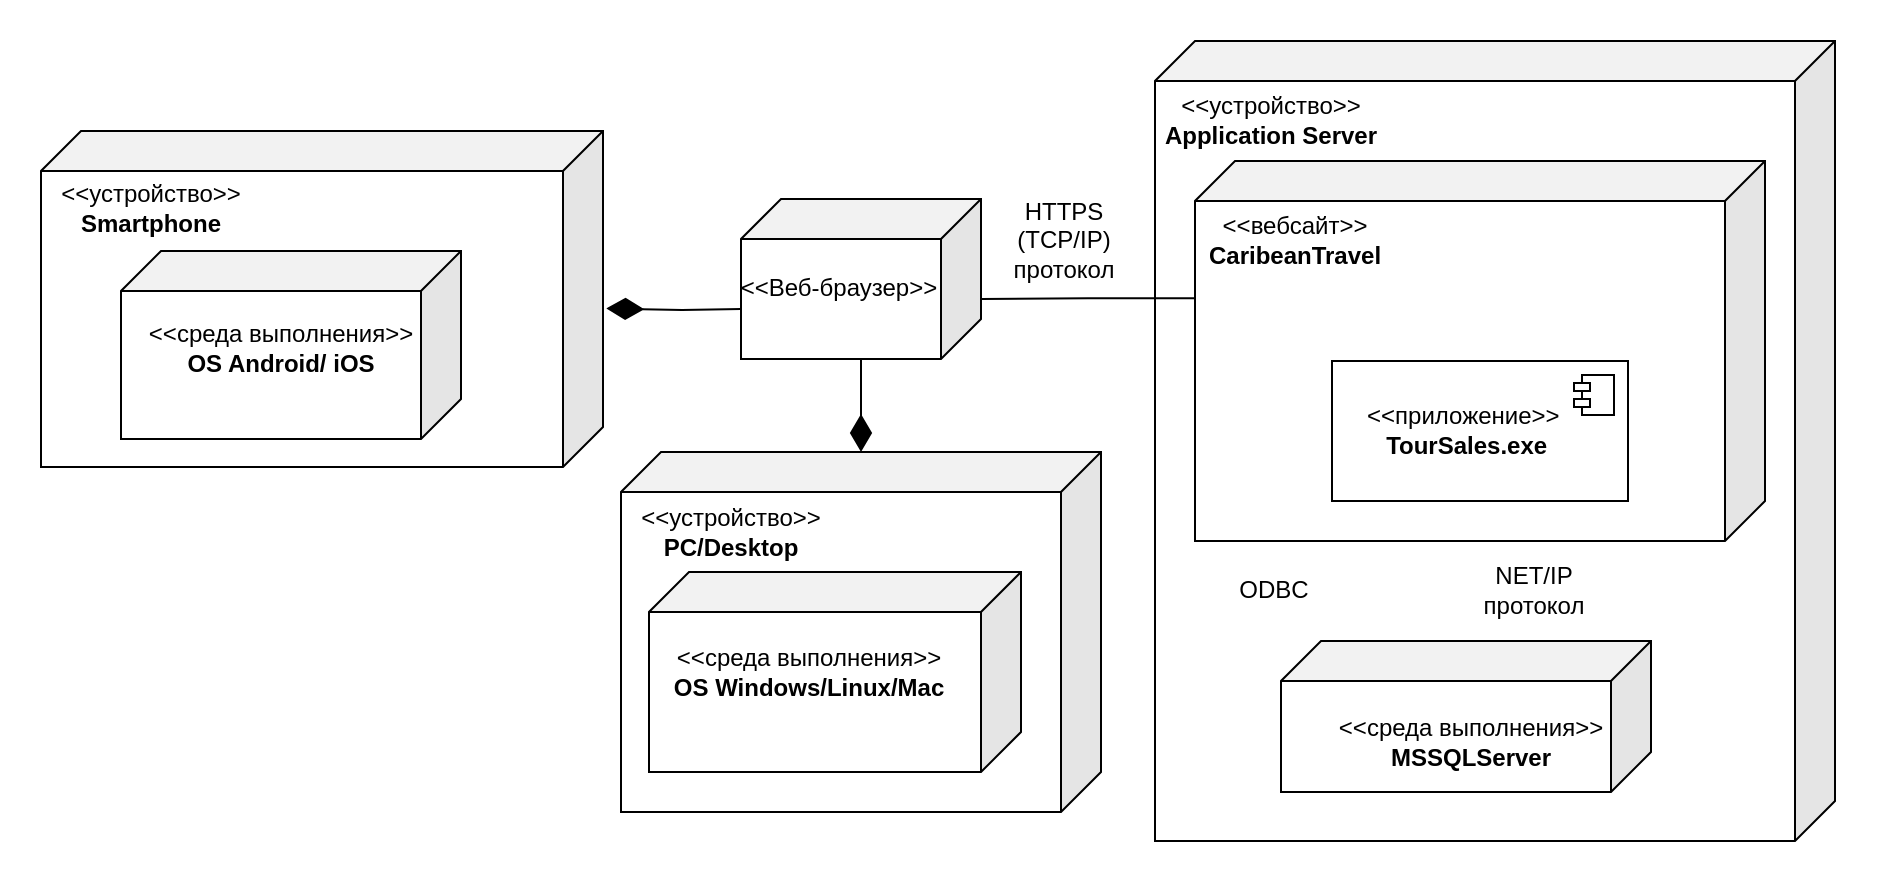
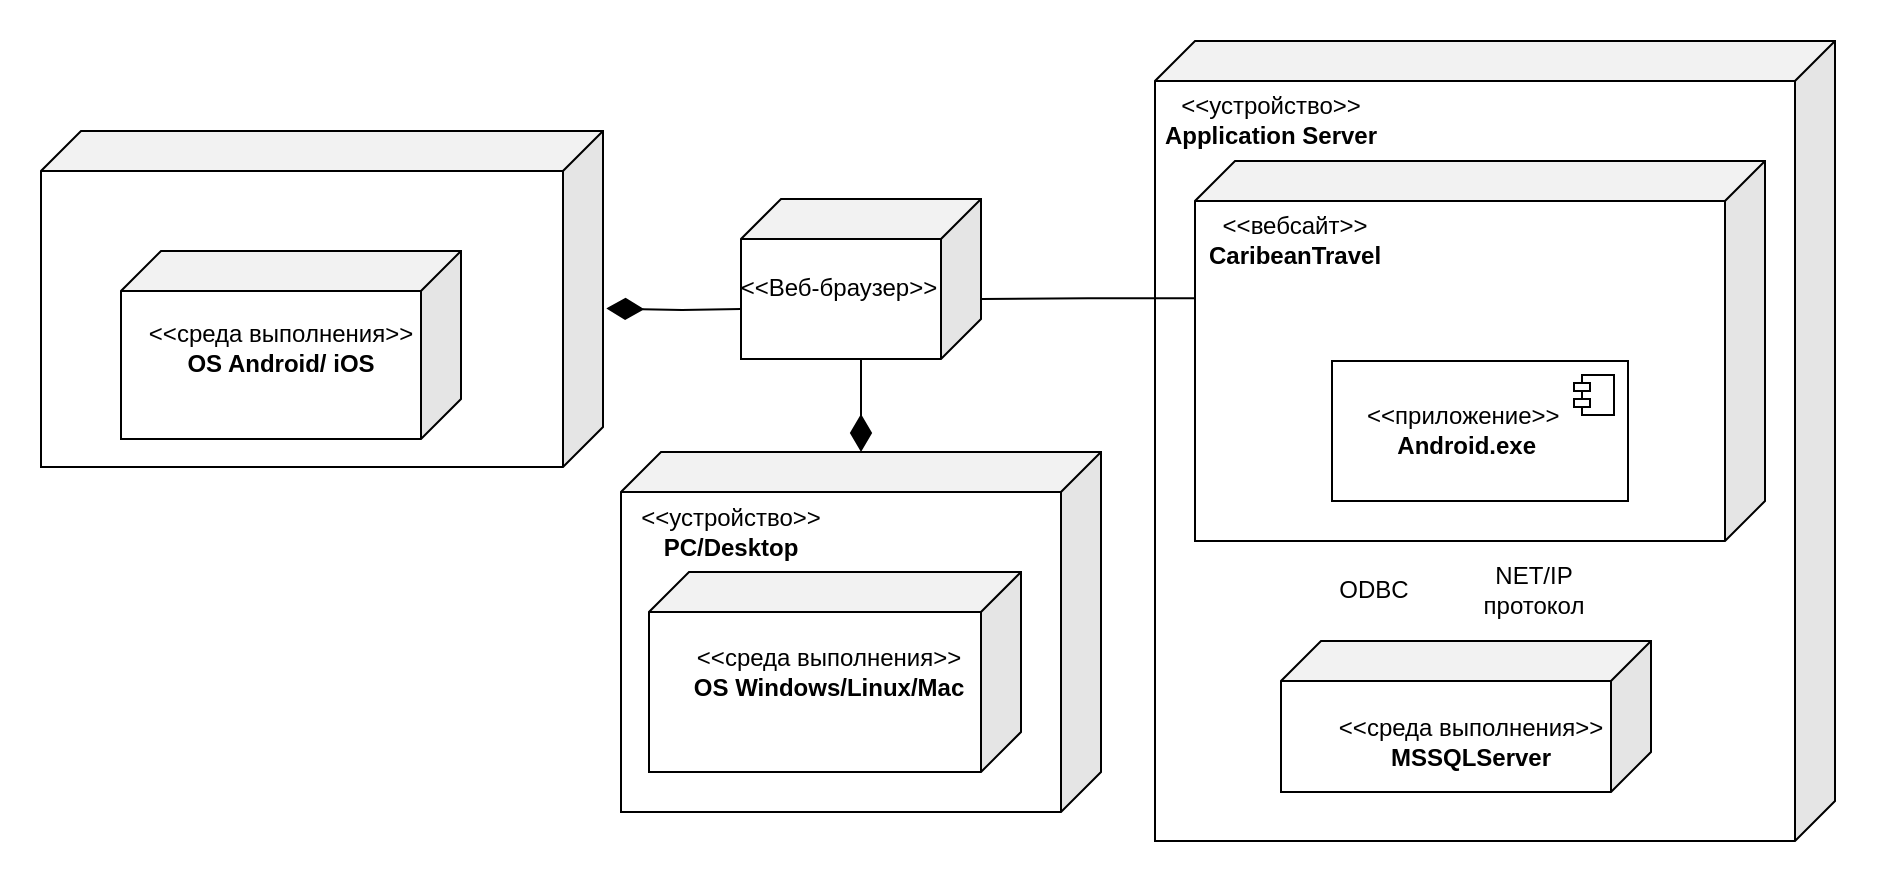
(151, 209) -> none
(1065, 241) -> none
(1481, 431) -> (1481, 431)
(1275, 591) -> (1375, 591)
(809, 672) -> (829, 672)
